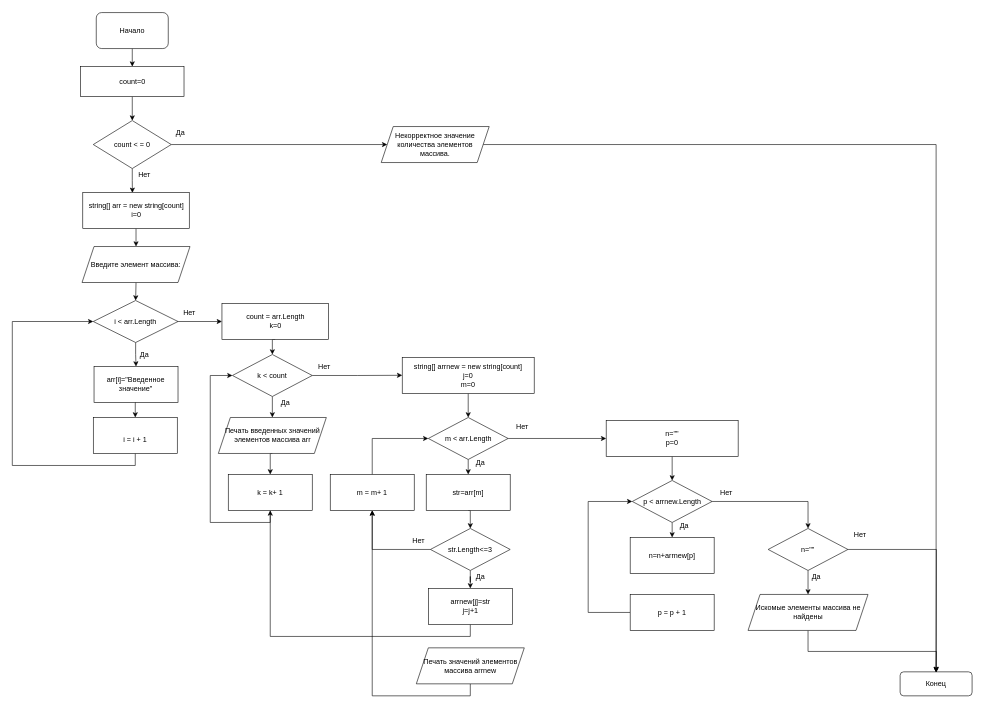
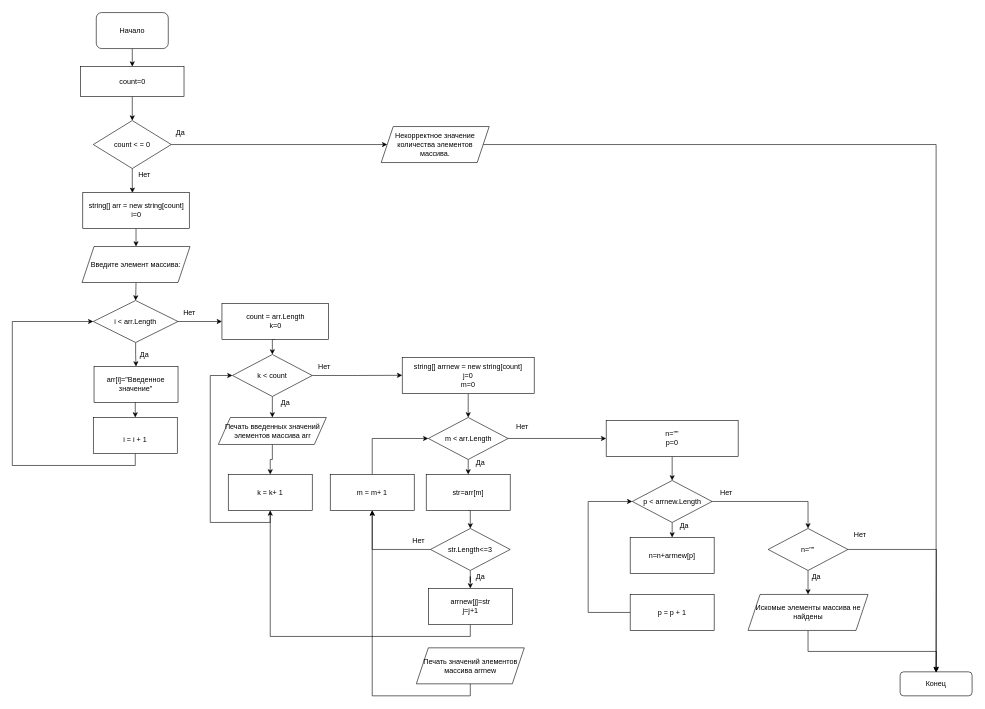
(272, 435) -> (272, 431)
